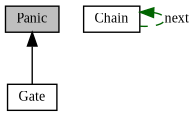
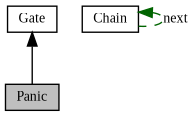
(32, 65) -> (32, 65)
